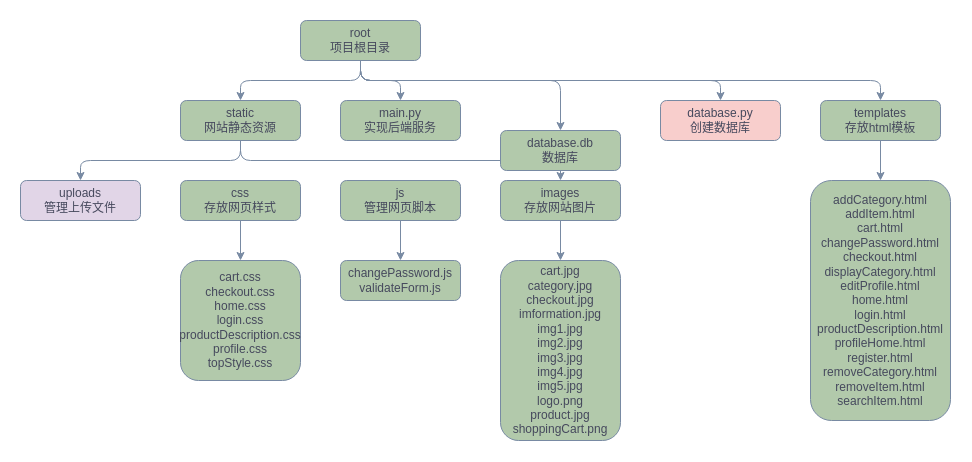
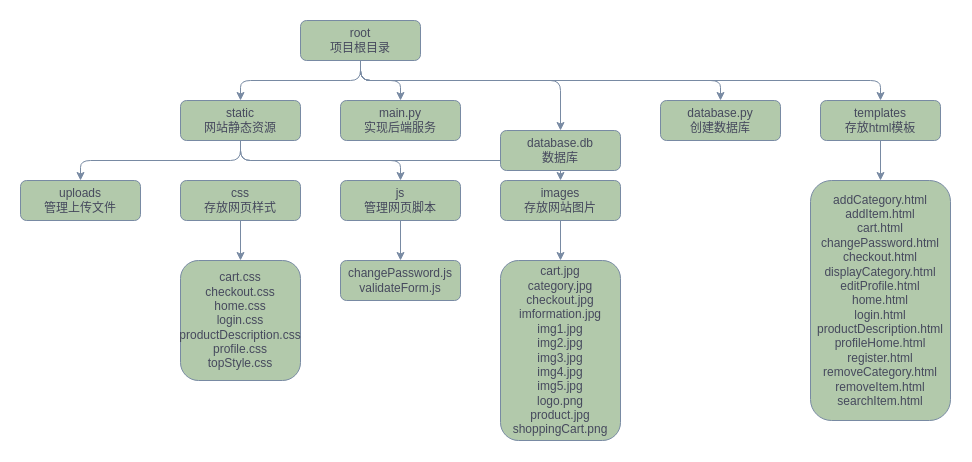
(721, 121) -> (721, 121)
none -> (401, 167)
(81, 201) -> (81, 201)
